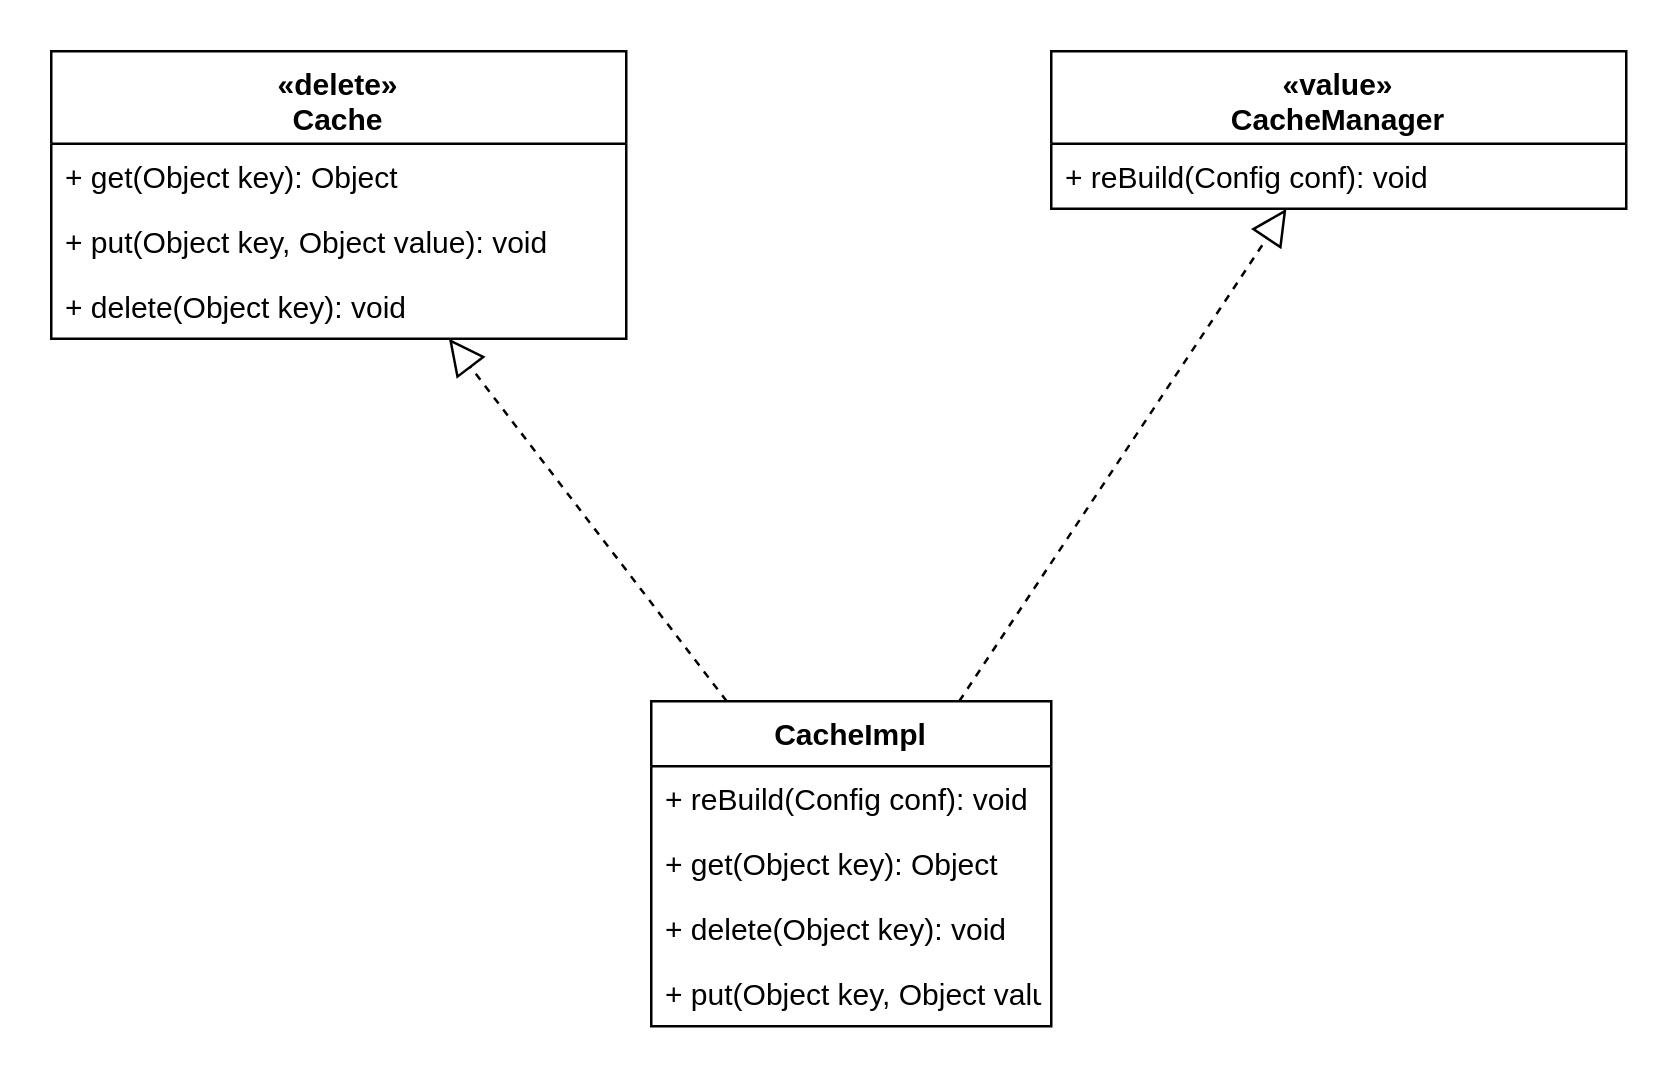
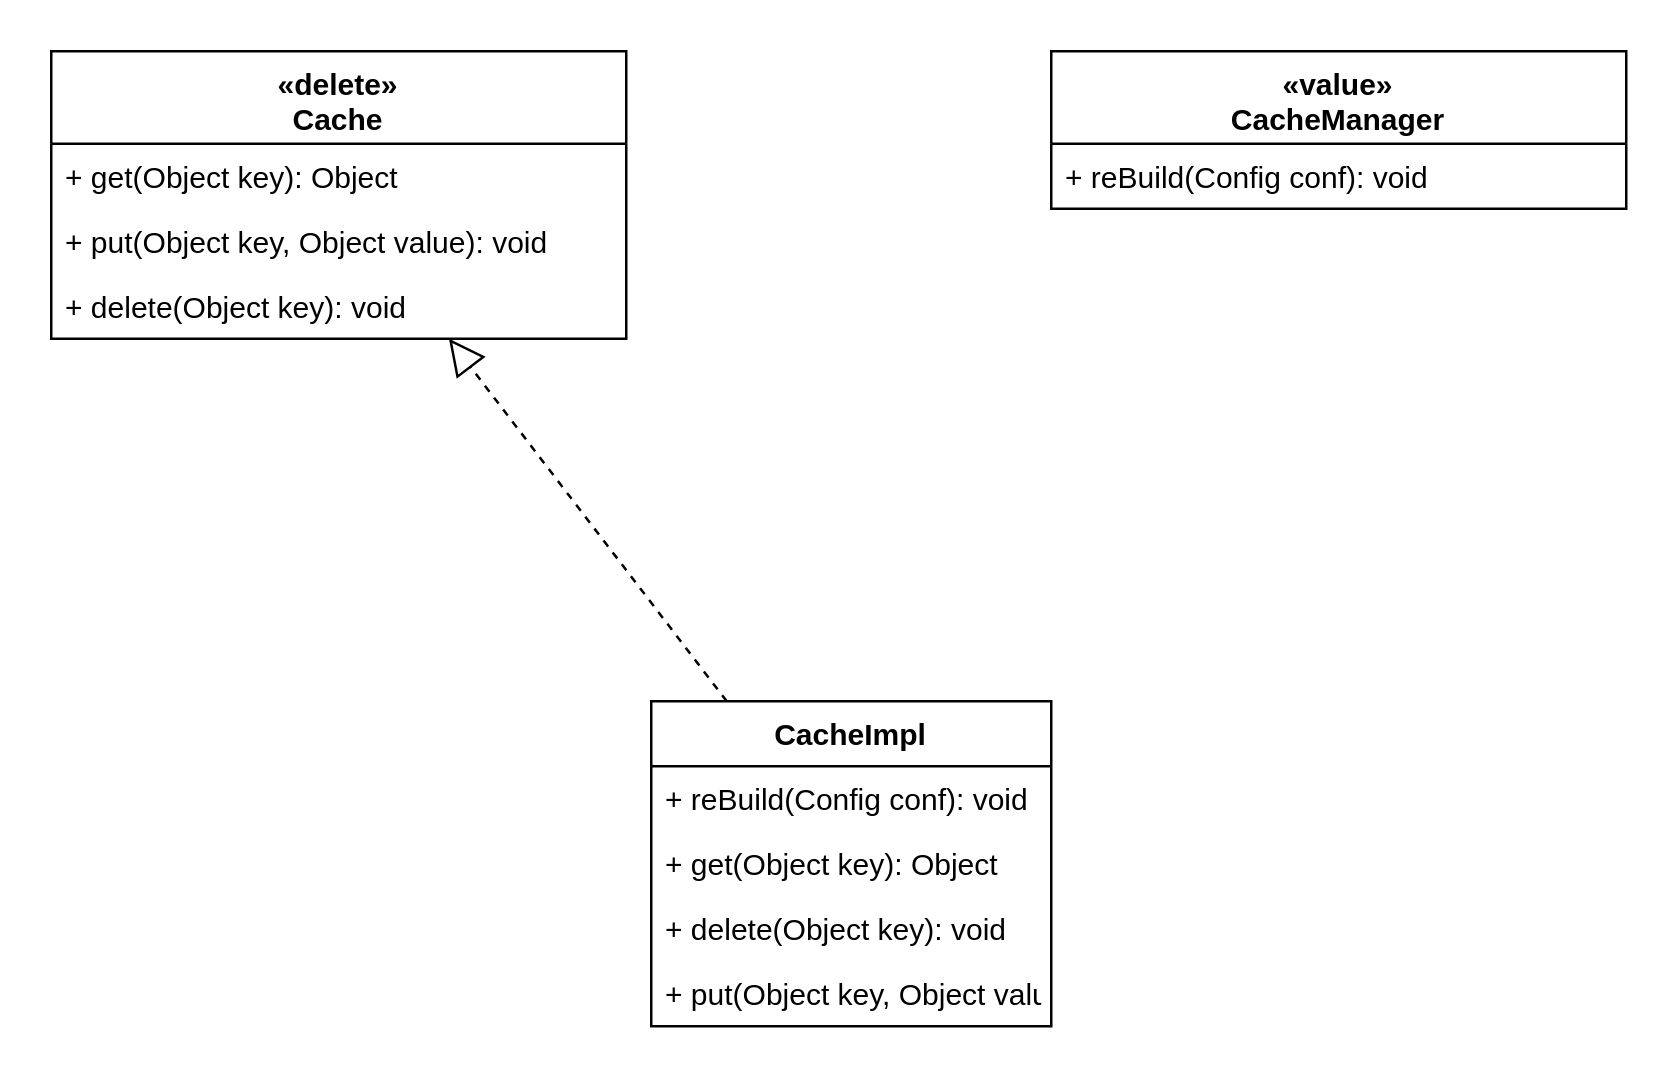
(1113, 470) -> none
